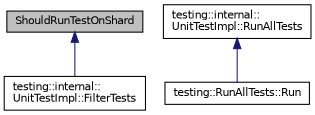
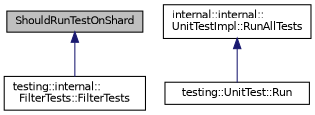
(237, 22) -> (237, 22)
(75, 93) -> (75, 93)
(237, 93) -> (237, 93)
